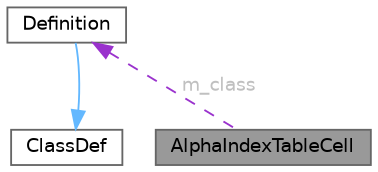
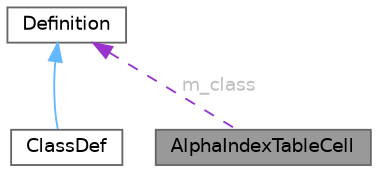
(79, 77) -> (54, 95)
